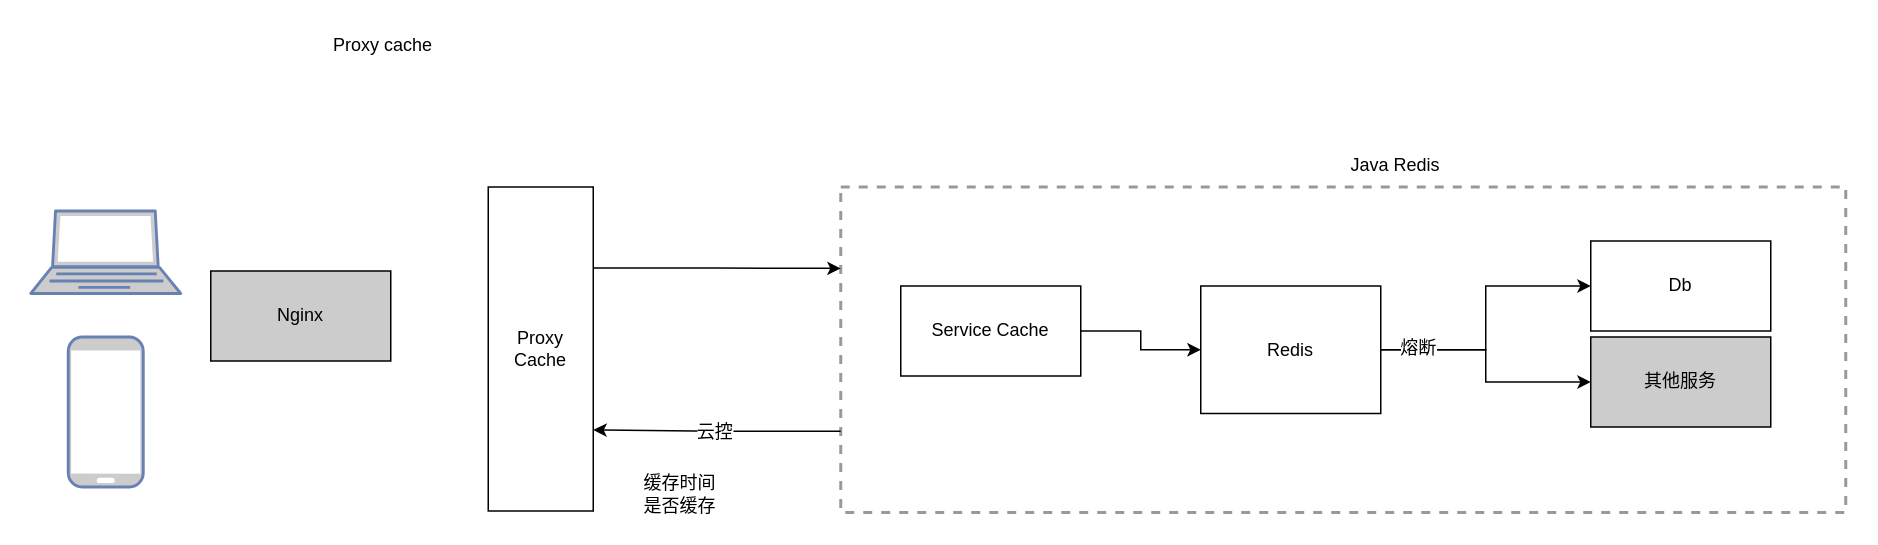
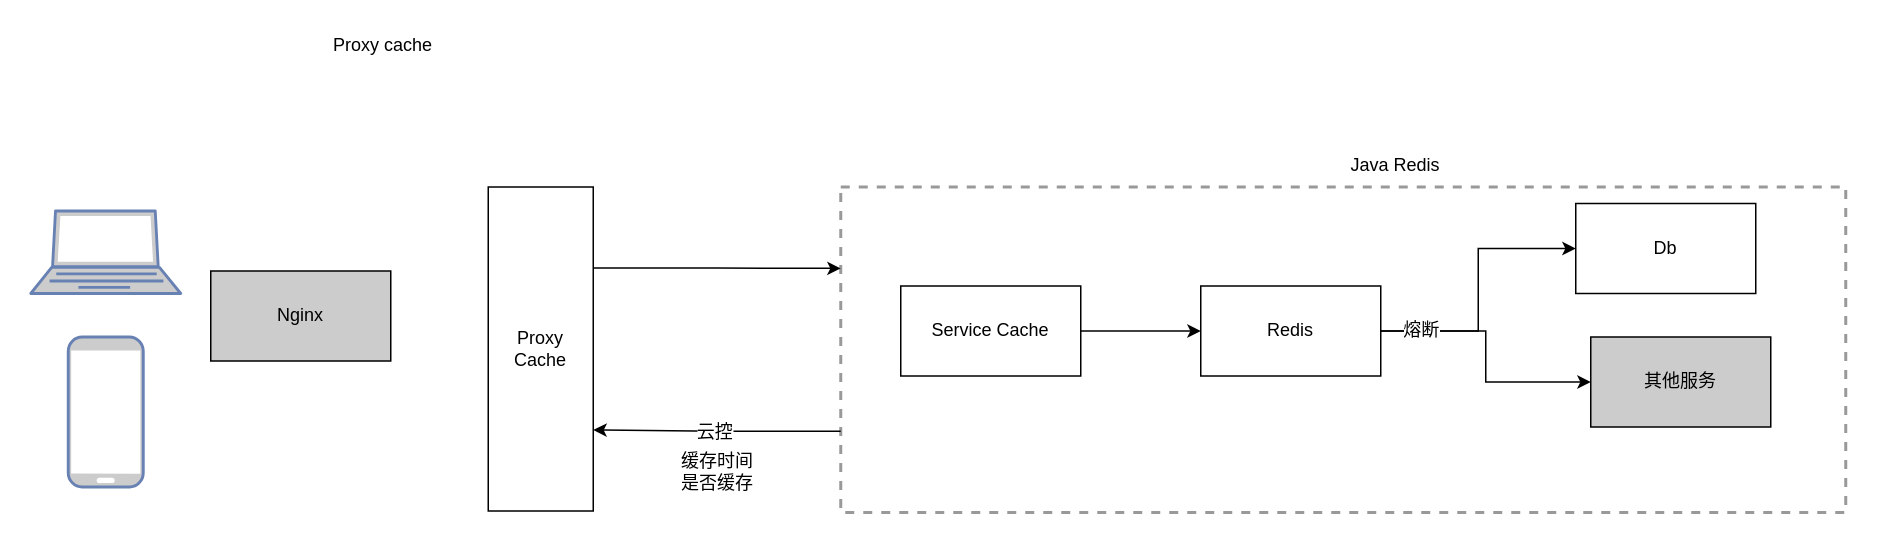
(1681, 286) -> (1666, 248)
(1291, 350) -> (1291, 331)
(680, 494) -> (717, 472)
